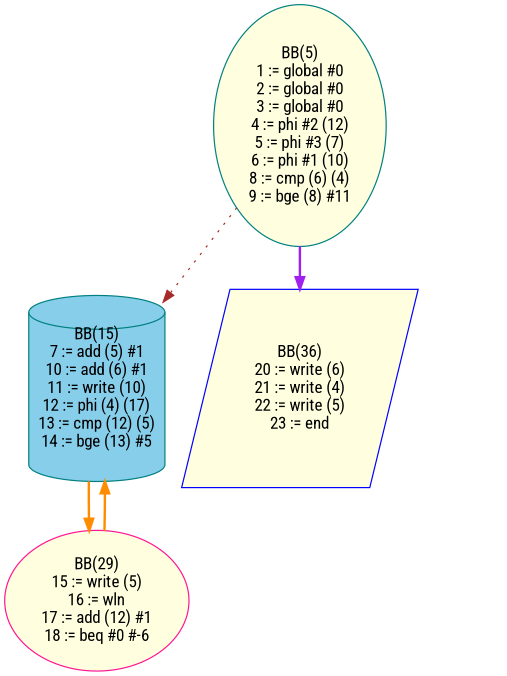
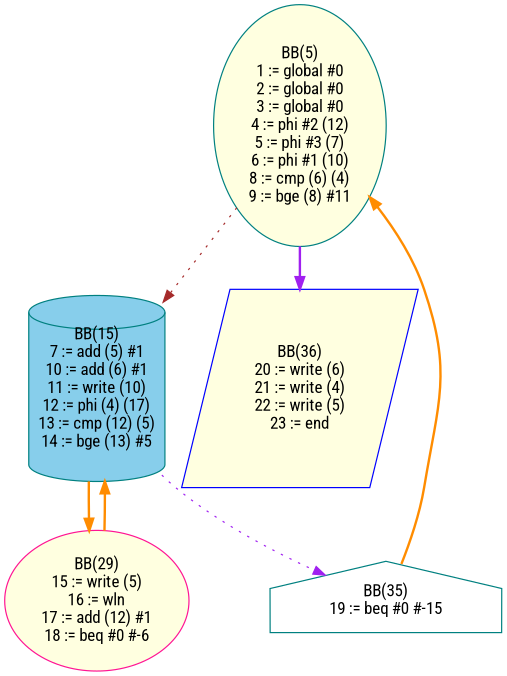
none -> (386, 601)
